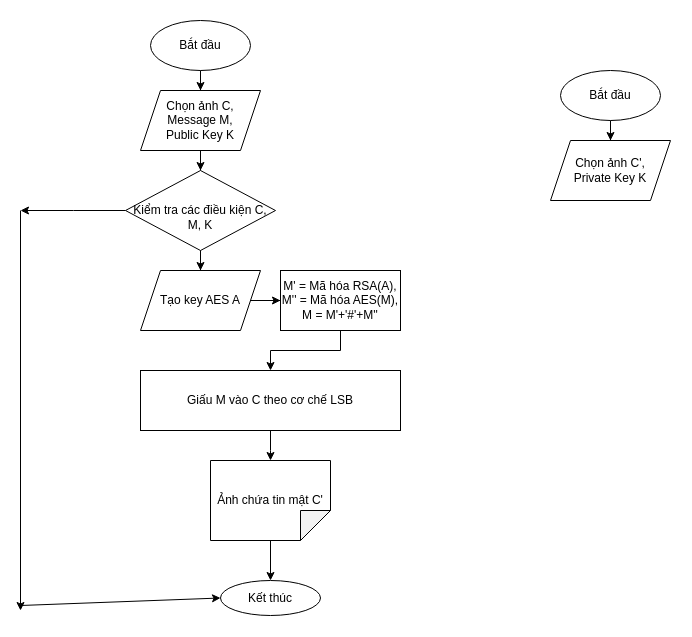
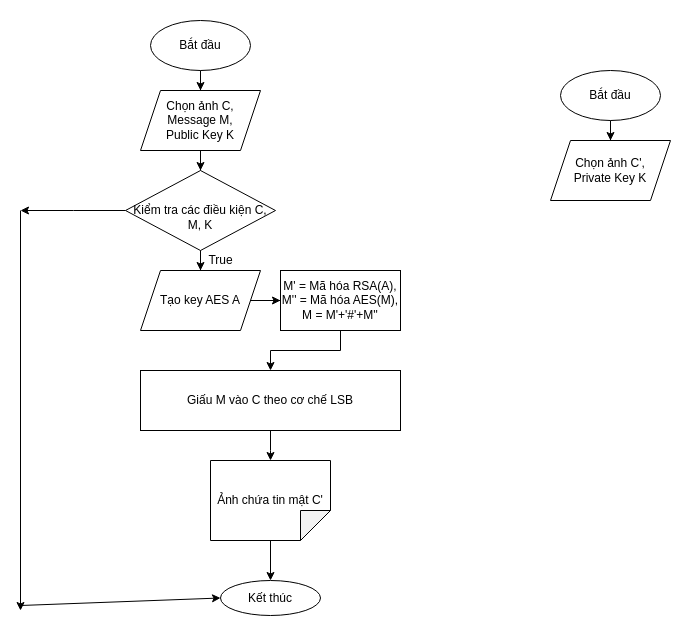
none -> (221, 261)
